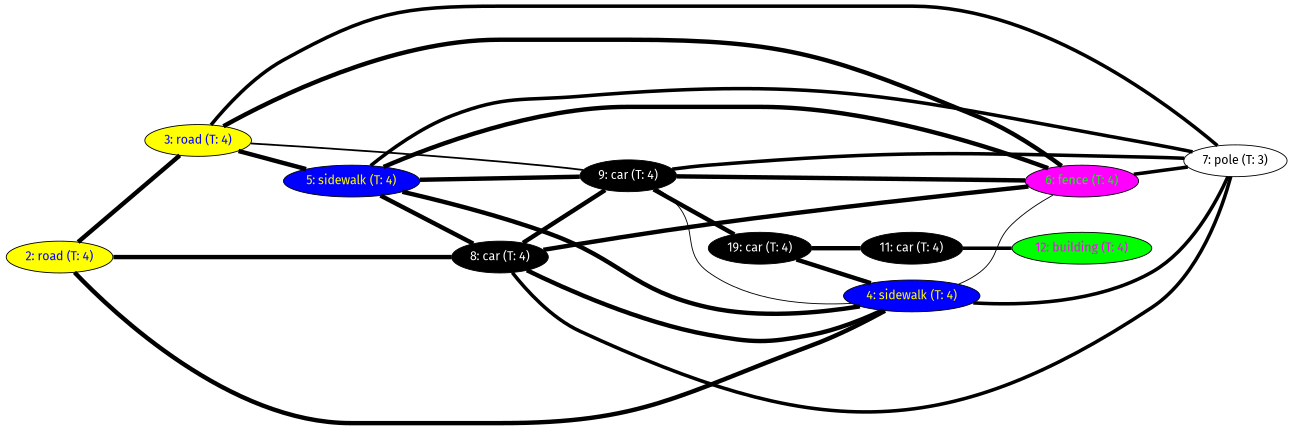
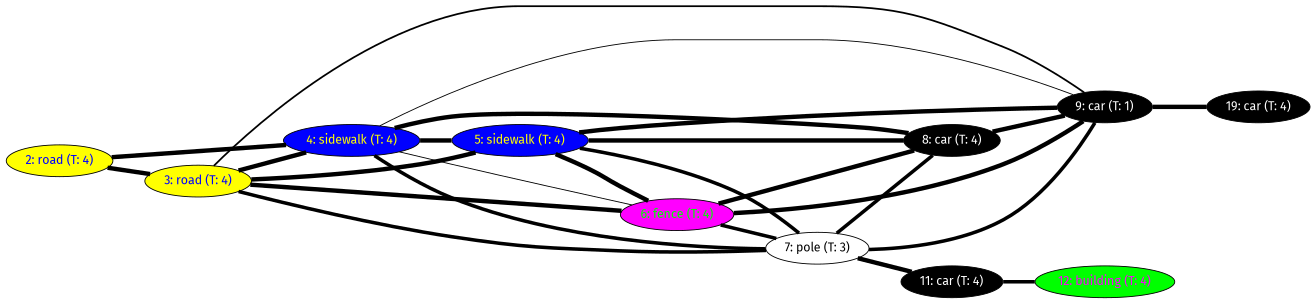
(628, 176) -> (1105, 107)
(836, 248) -> (885, 265)
(283, 257) -> none
(834, 271) -> (272, 161)
